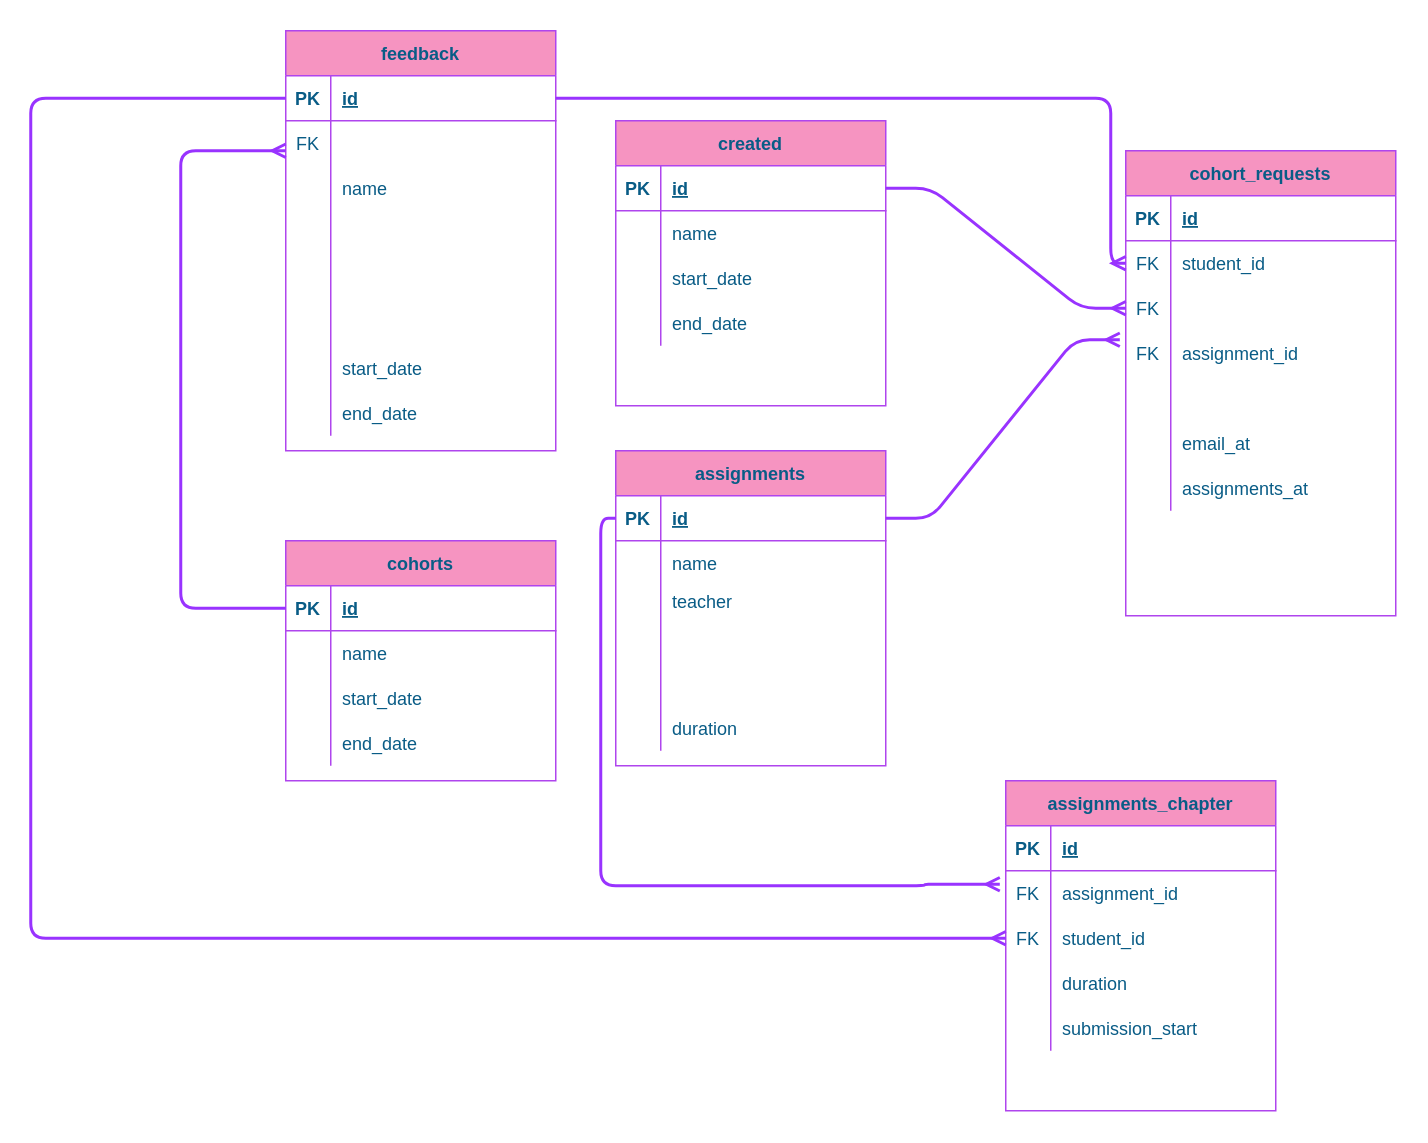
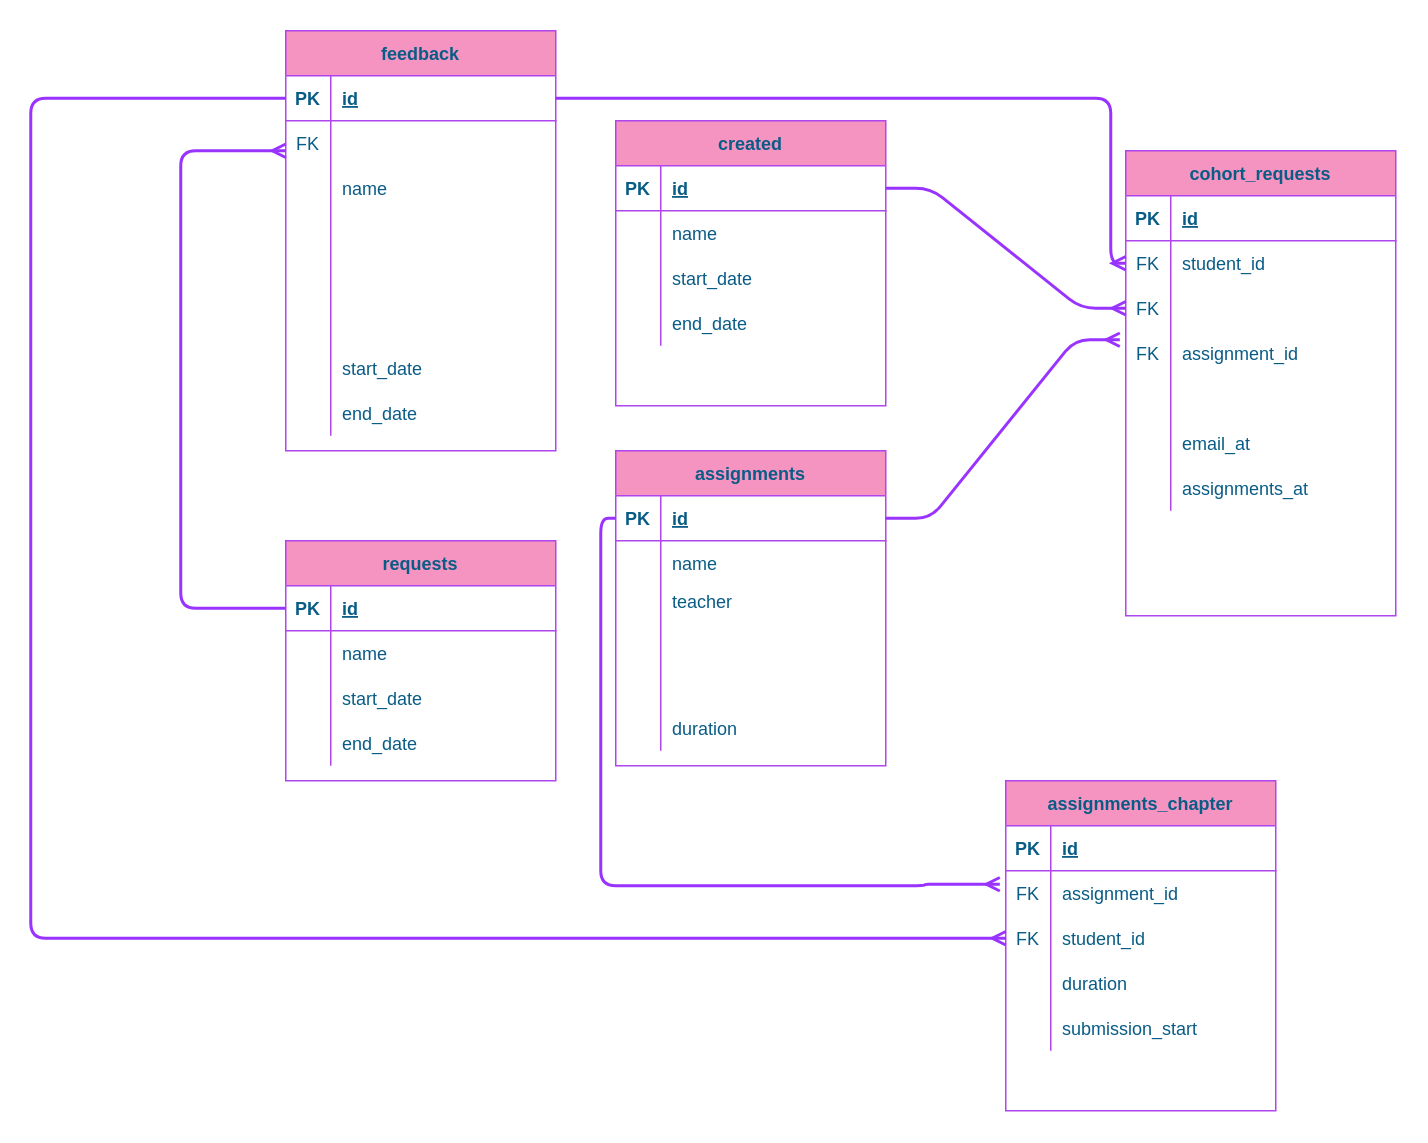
(420, 564) -> (420, 564)
